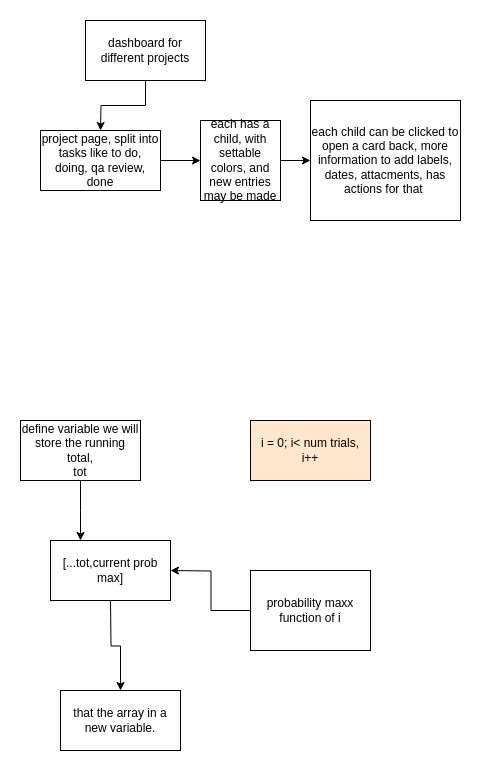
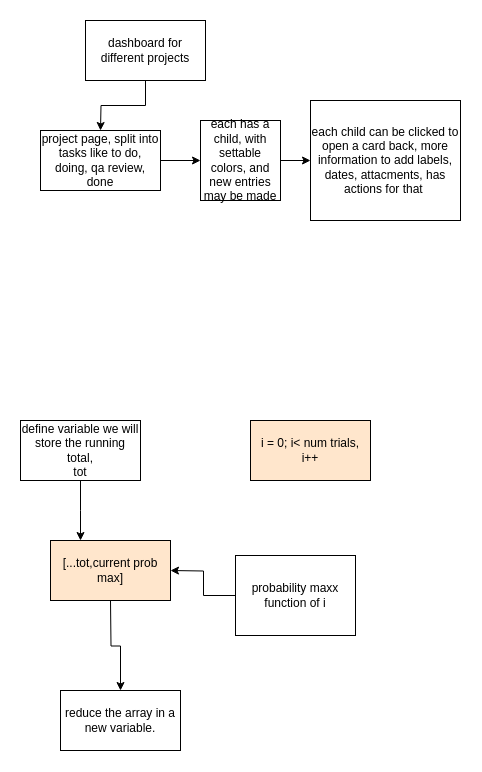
(111, 571) -> (111, 571)
(311, 611) -> (296, 596)
(121, 721) -> (121, 721)
